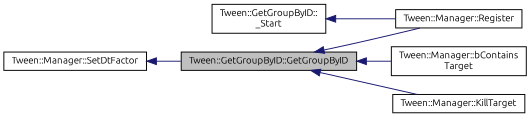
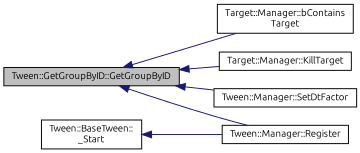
(269, 19) -> (92, 134)
(169, 61) -> (199, 88)
(459, 61) -> (285, 19)
(459, 104) -> (285, 61)
